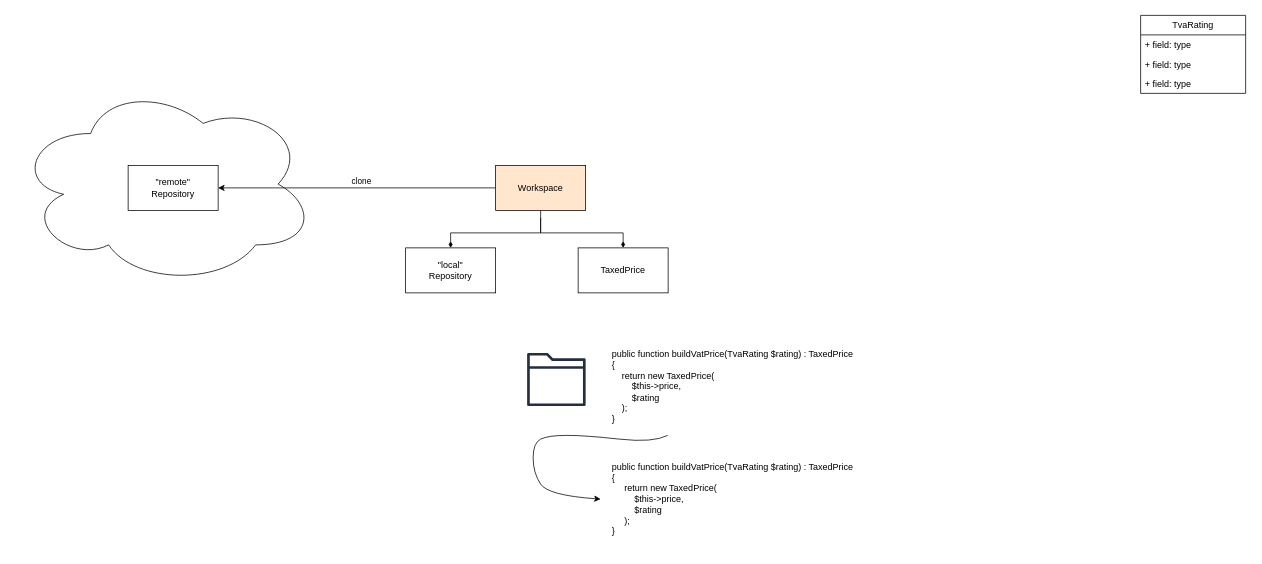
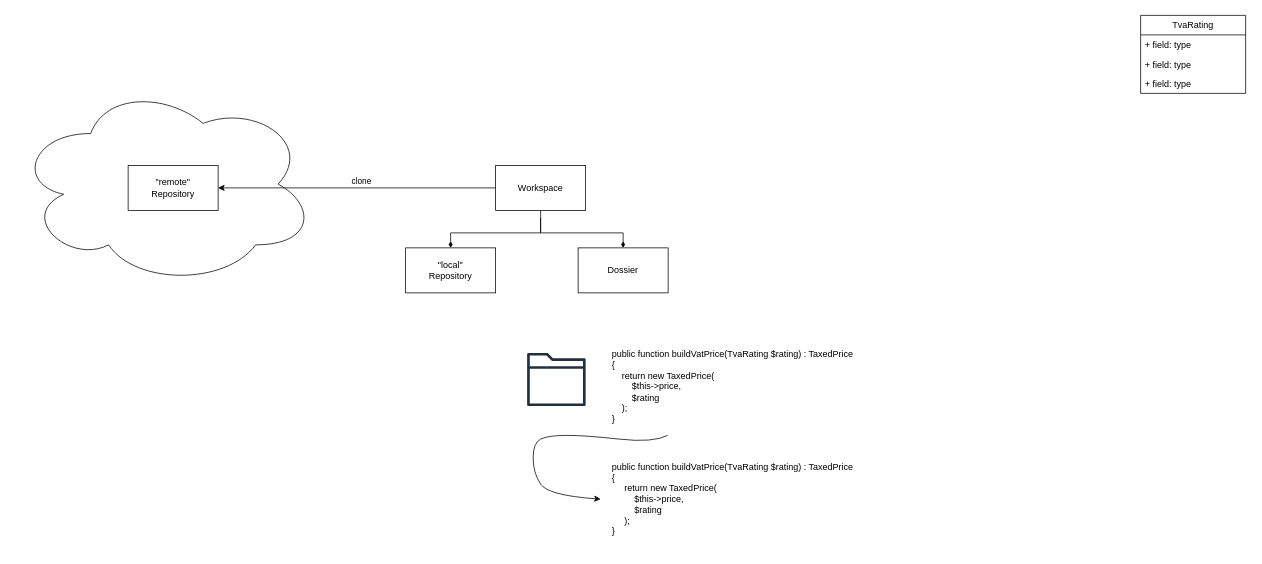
(540, 188) -> (540, 188)
(623, 270) -> (623, 270)
